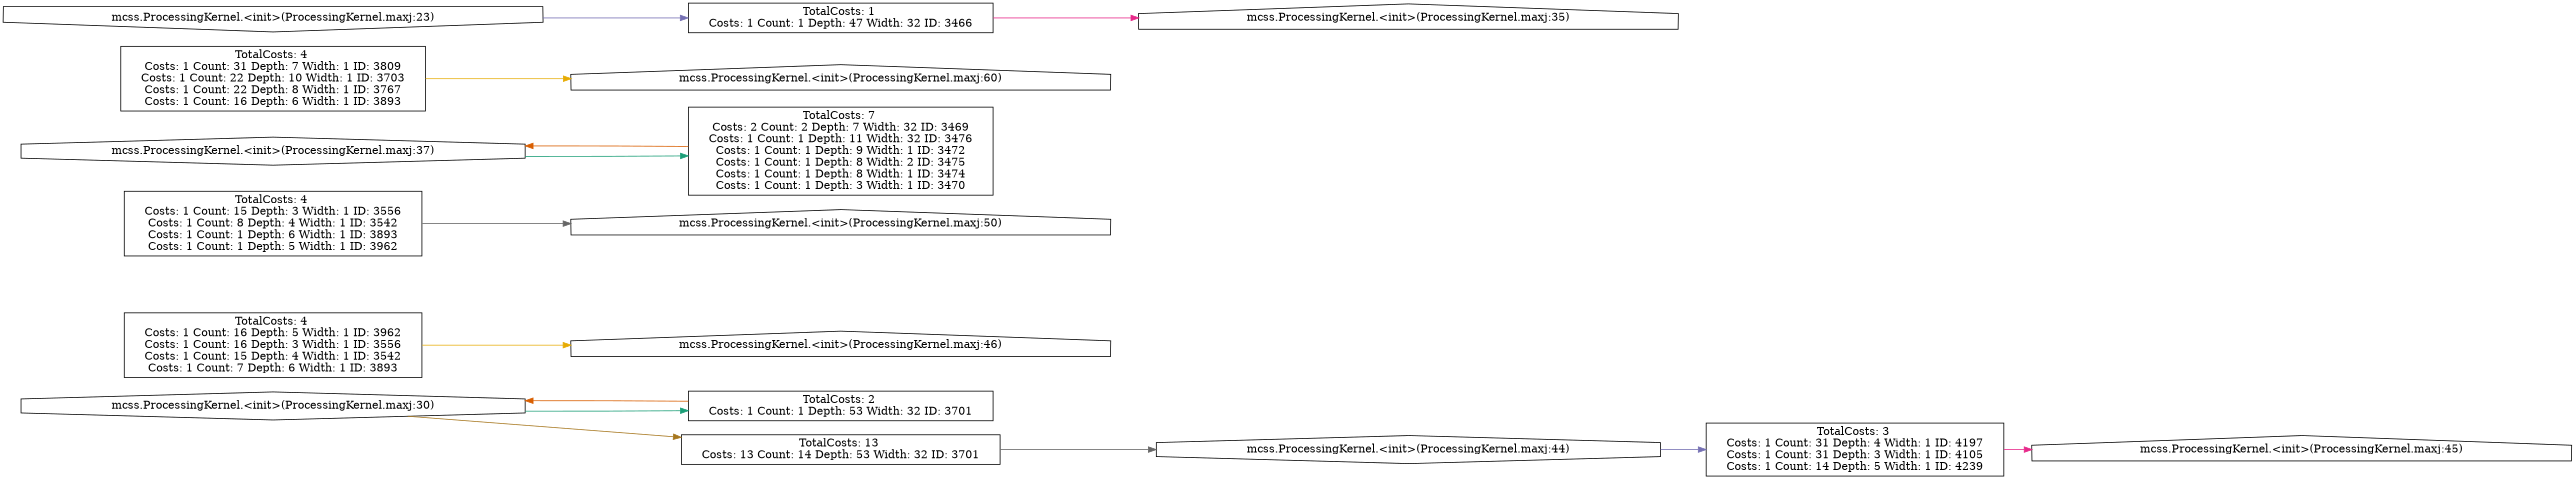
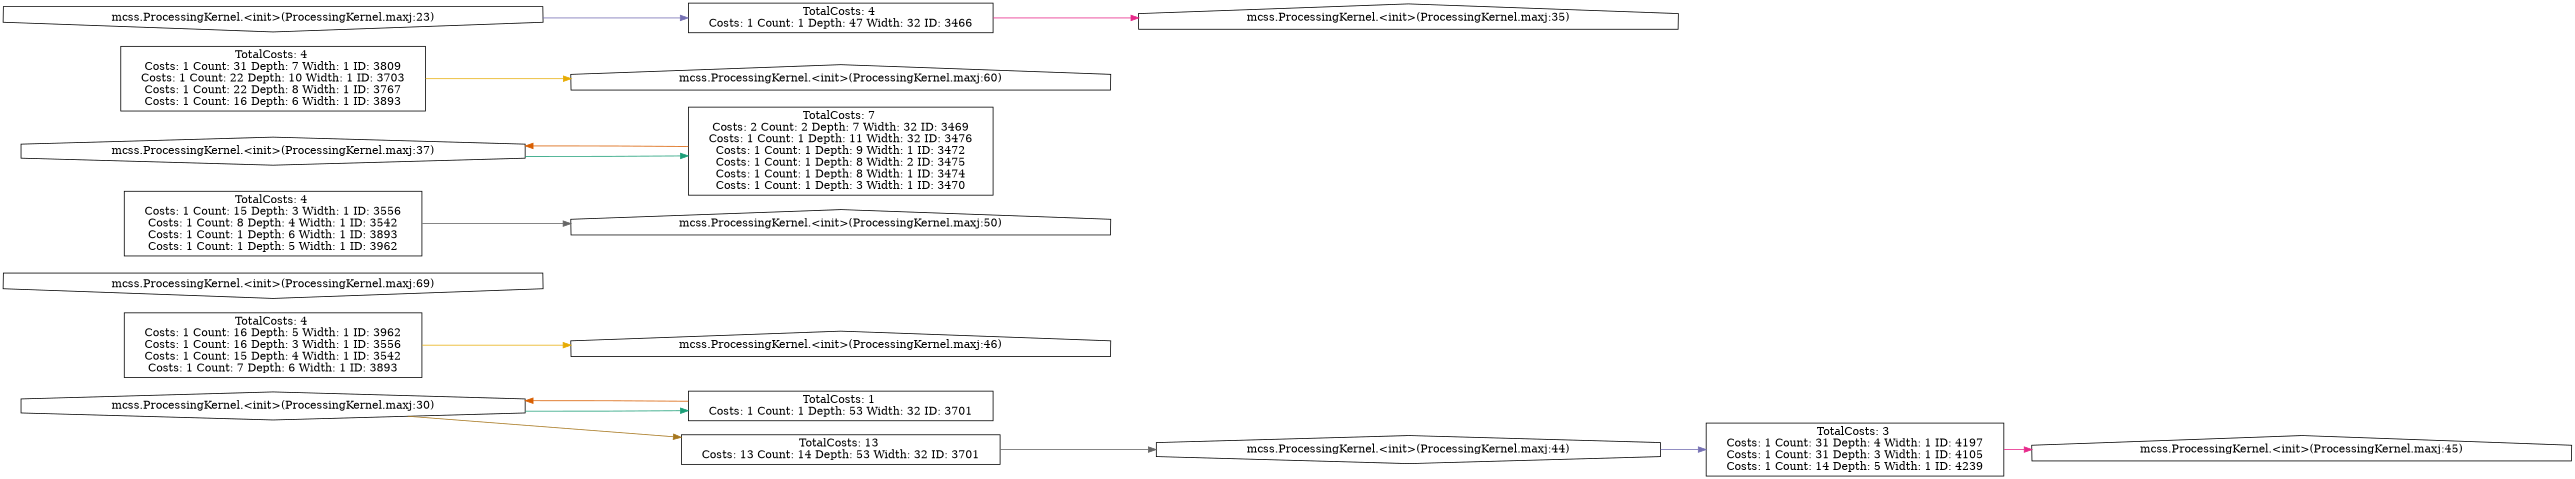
(841, 18) -> (841, 18)
none -> (273, 284)
(841, 406) -> (841, 406)
